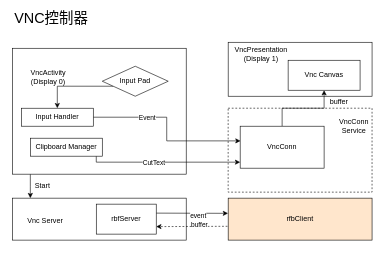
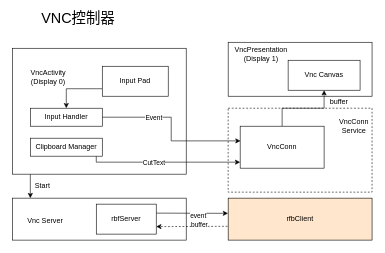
(51, 18) -> (78, 18)
(135, 81) -> (135, 81)
(57, 117) -> (66, 117)
